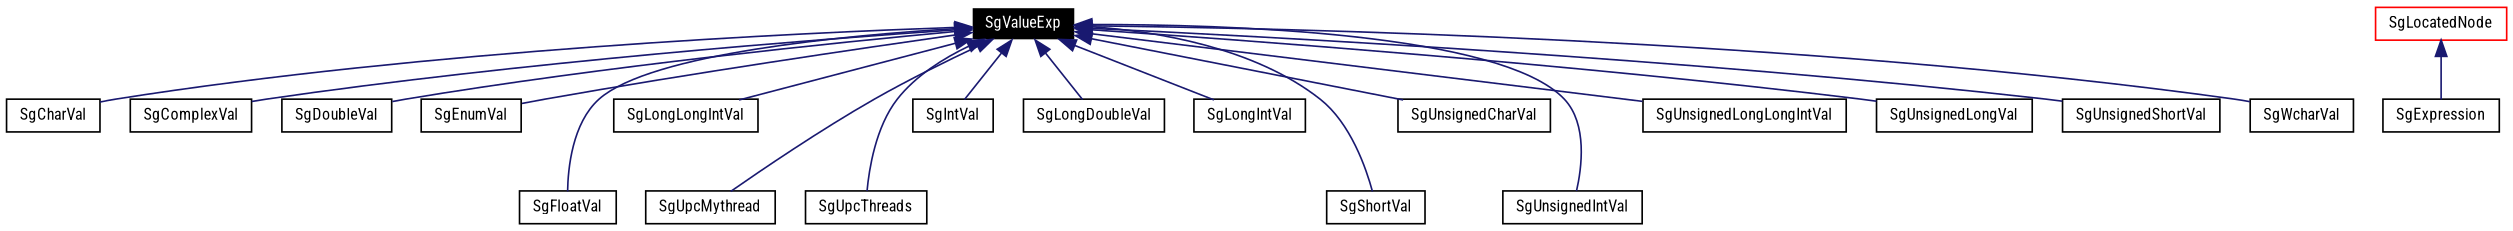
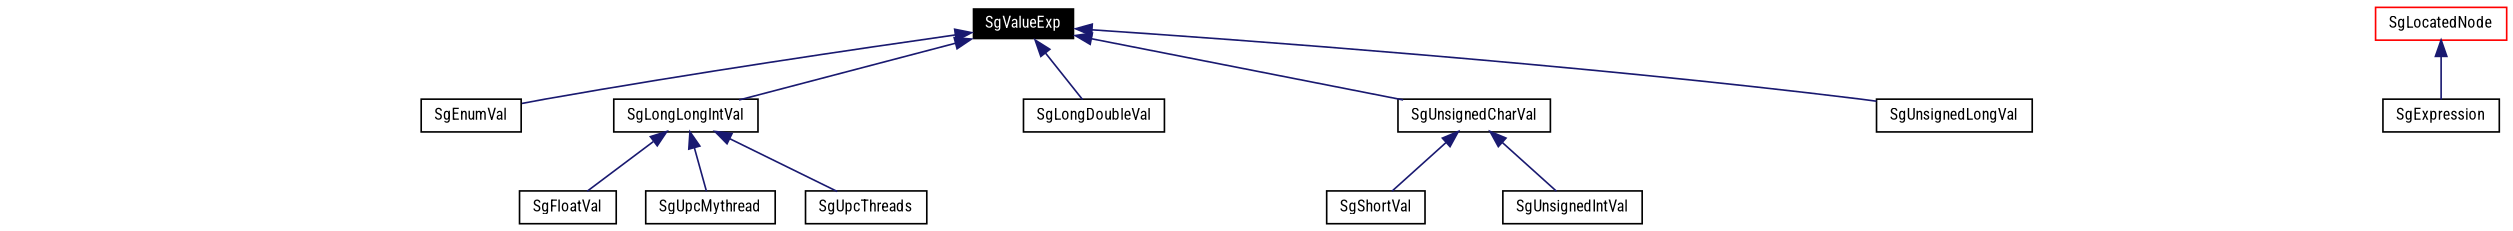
(723, 55) -> (620, 166)
(1523, 74) -> (1529, 167)
(1315, 96) -> (1419, 167)
(895, 103) -> (783, 165)
(851, 113) -> (700, 170)
(53, 116) -> none
(191, 116) -> none
(337, 116) -> none
(953, 116) -> none
(1250, 116) -> none
(1745, 116) -> none
(2141, 116) -> none
(2302, 116) -> none
